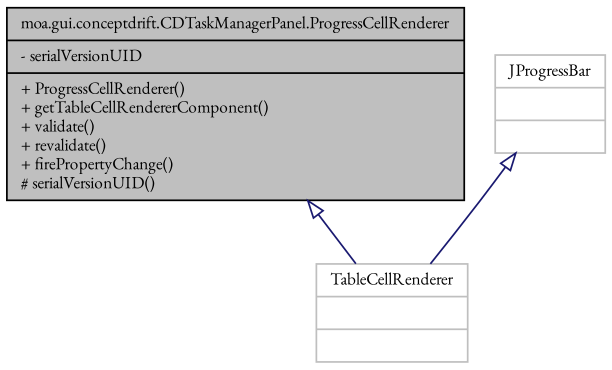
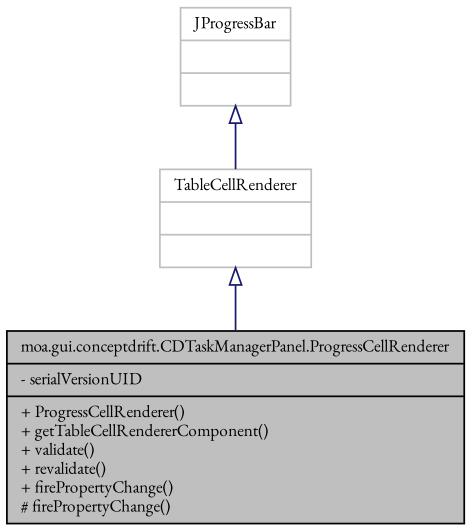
(89, 183) -> (96, 506)
(337, 239) -> (236, 308)
